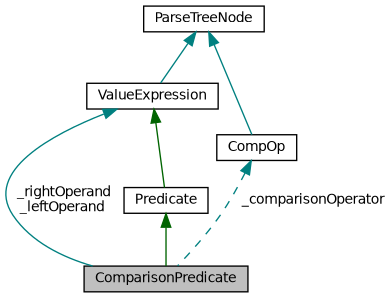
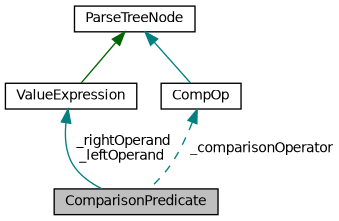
(174, 63) -> (98, 63)
(166, 200) -> none
